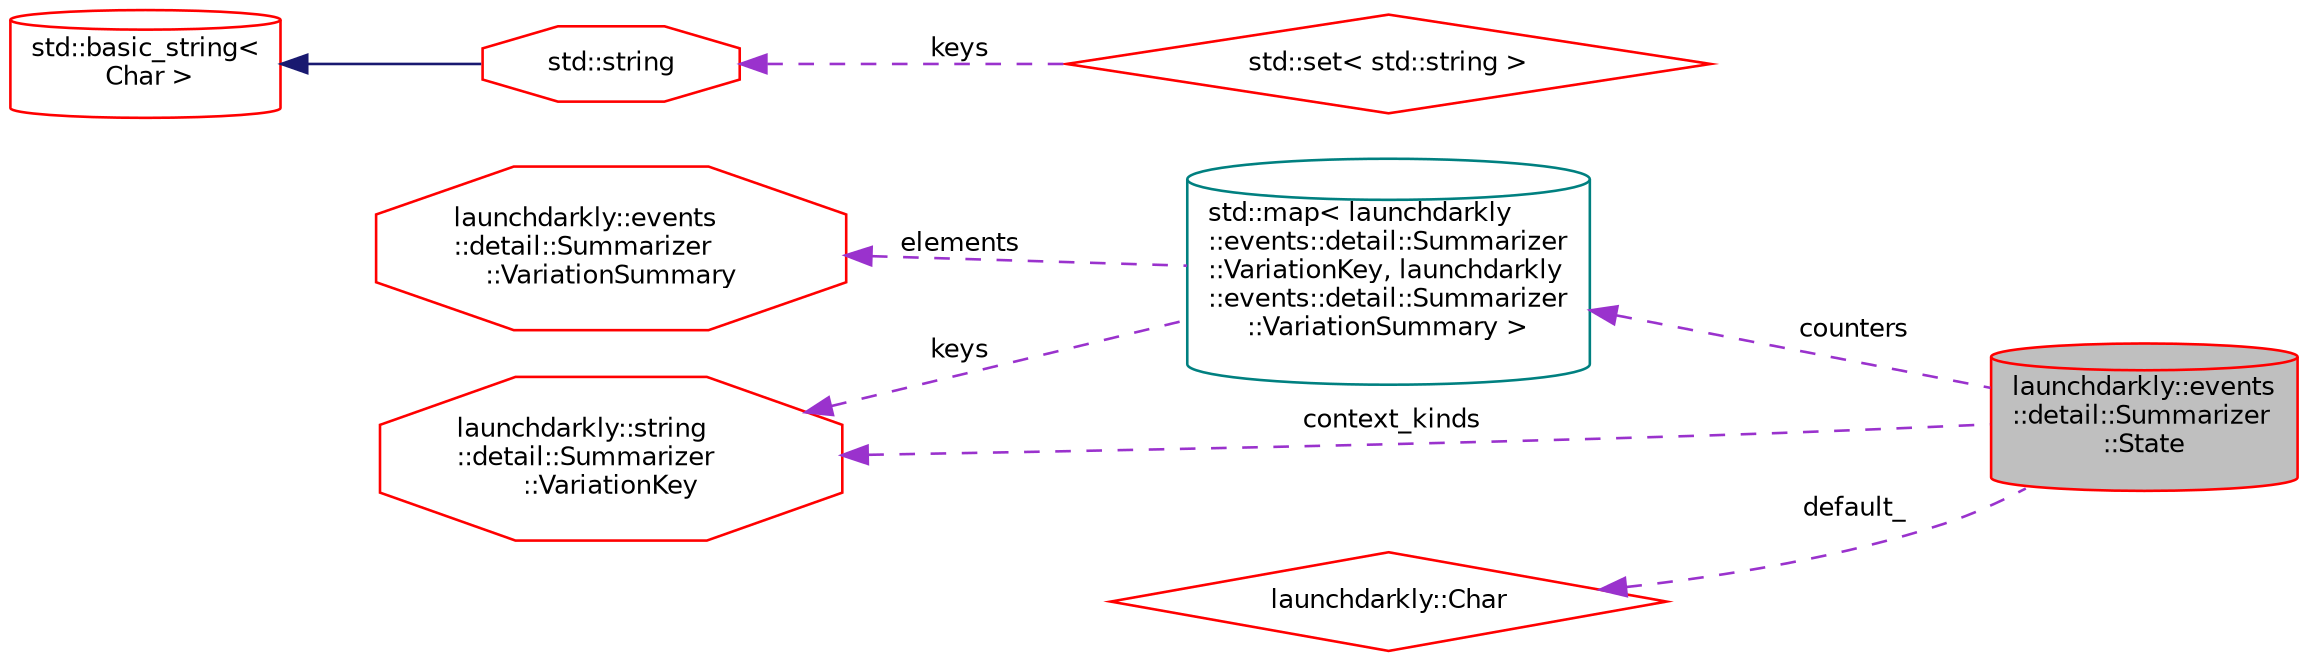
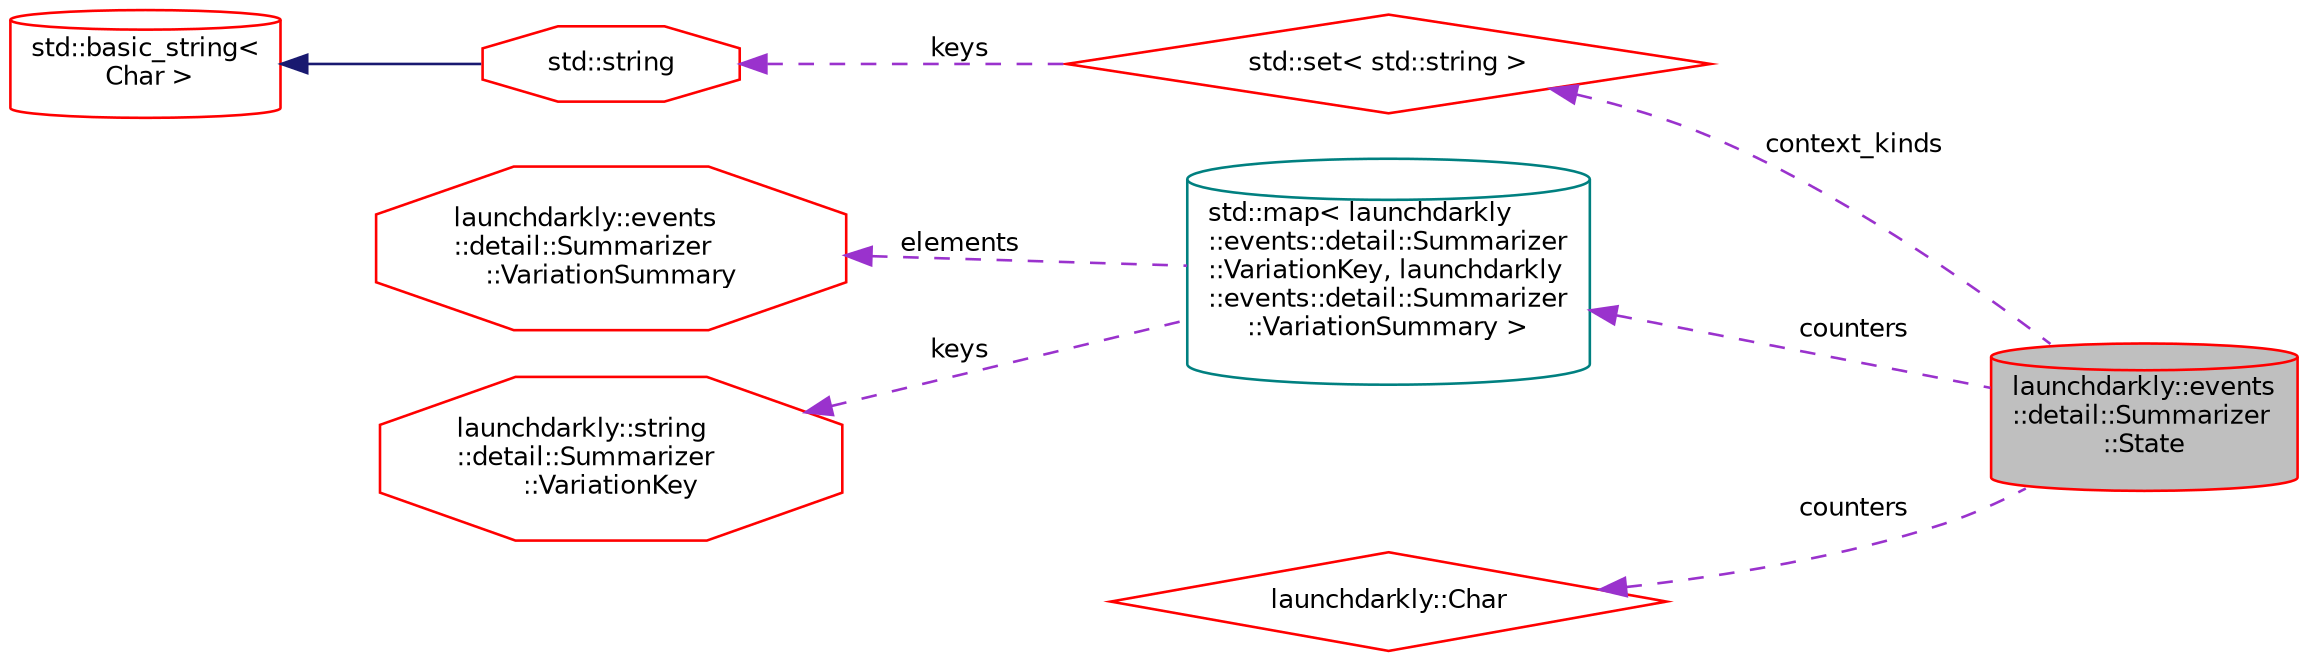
(1429, 443) -> (1826, 195)
(1851, 509) -> (1851, 509)
